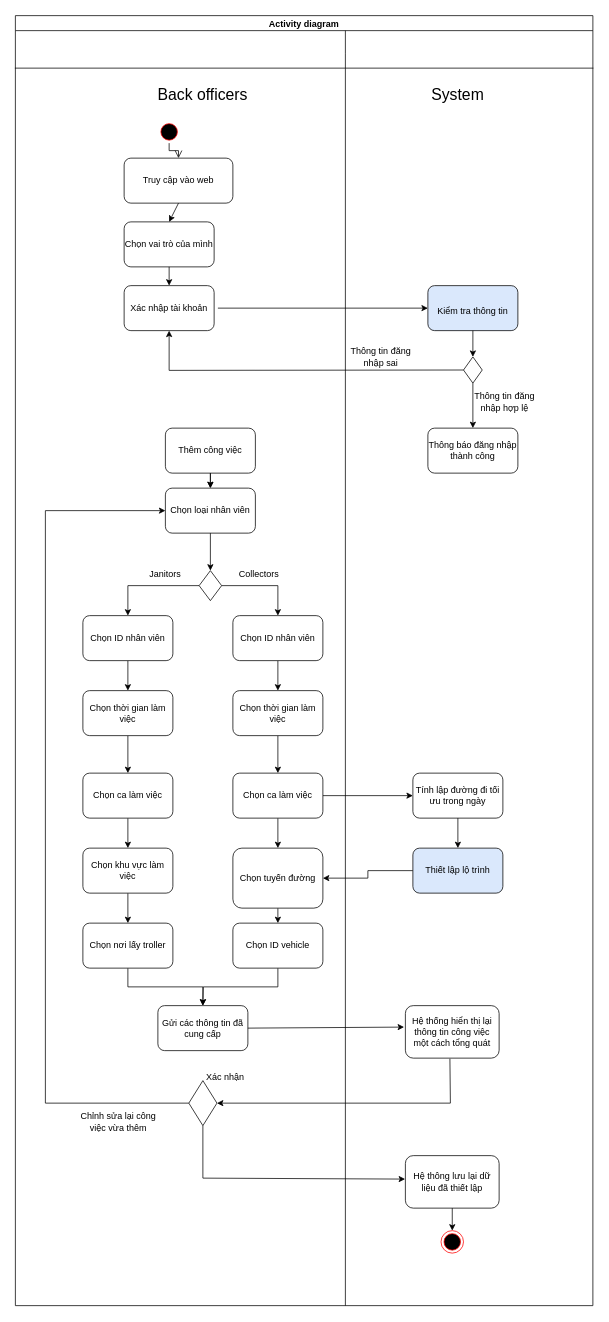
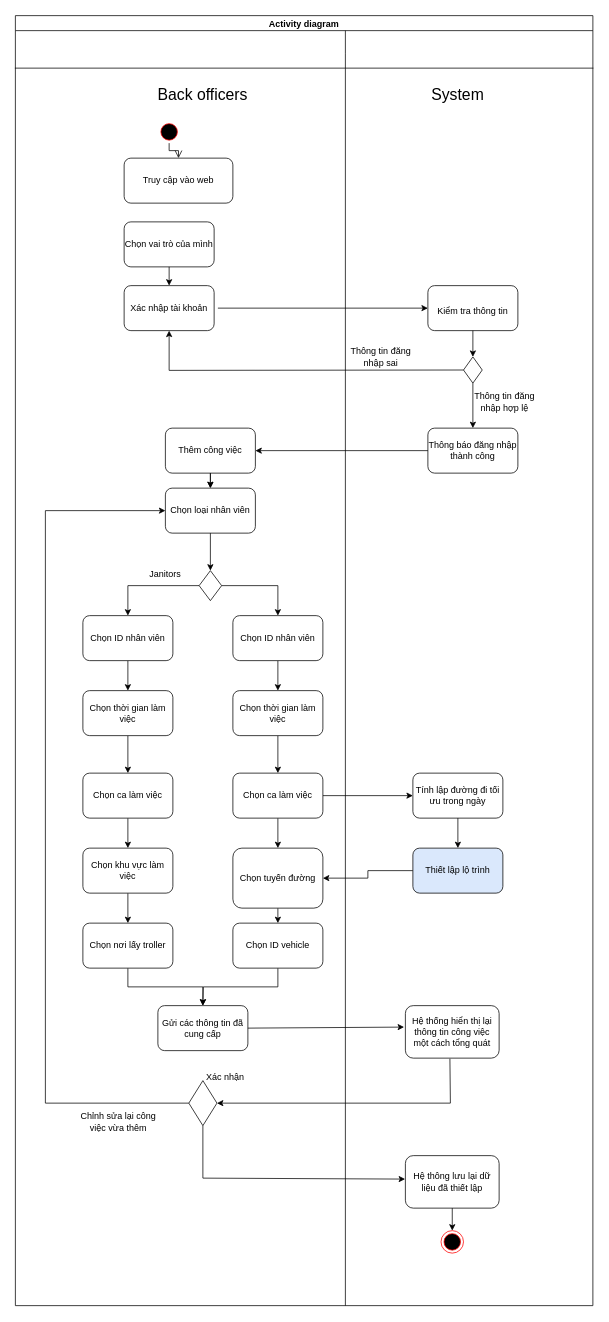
(175, 210) -> none
(473, 308) -> (473, 308)
none -> (347, 450)
(259, 574) -> none
